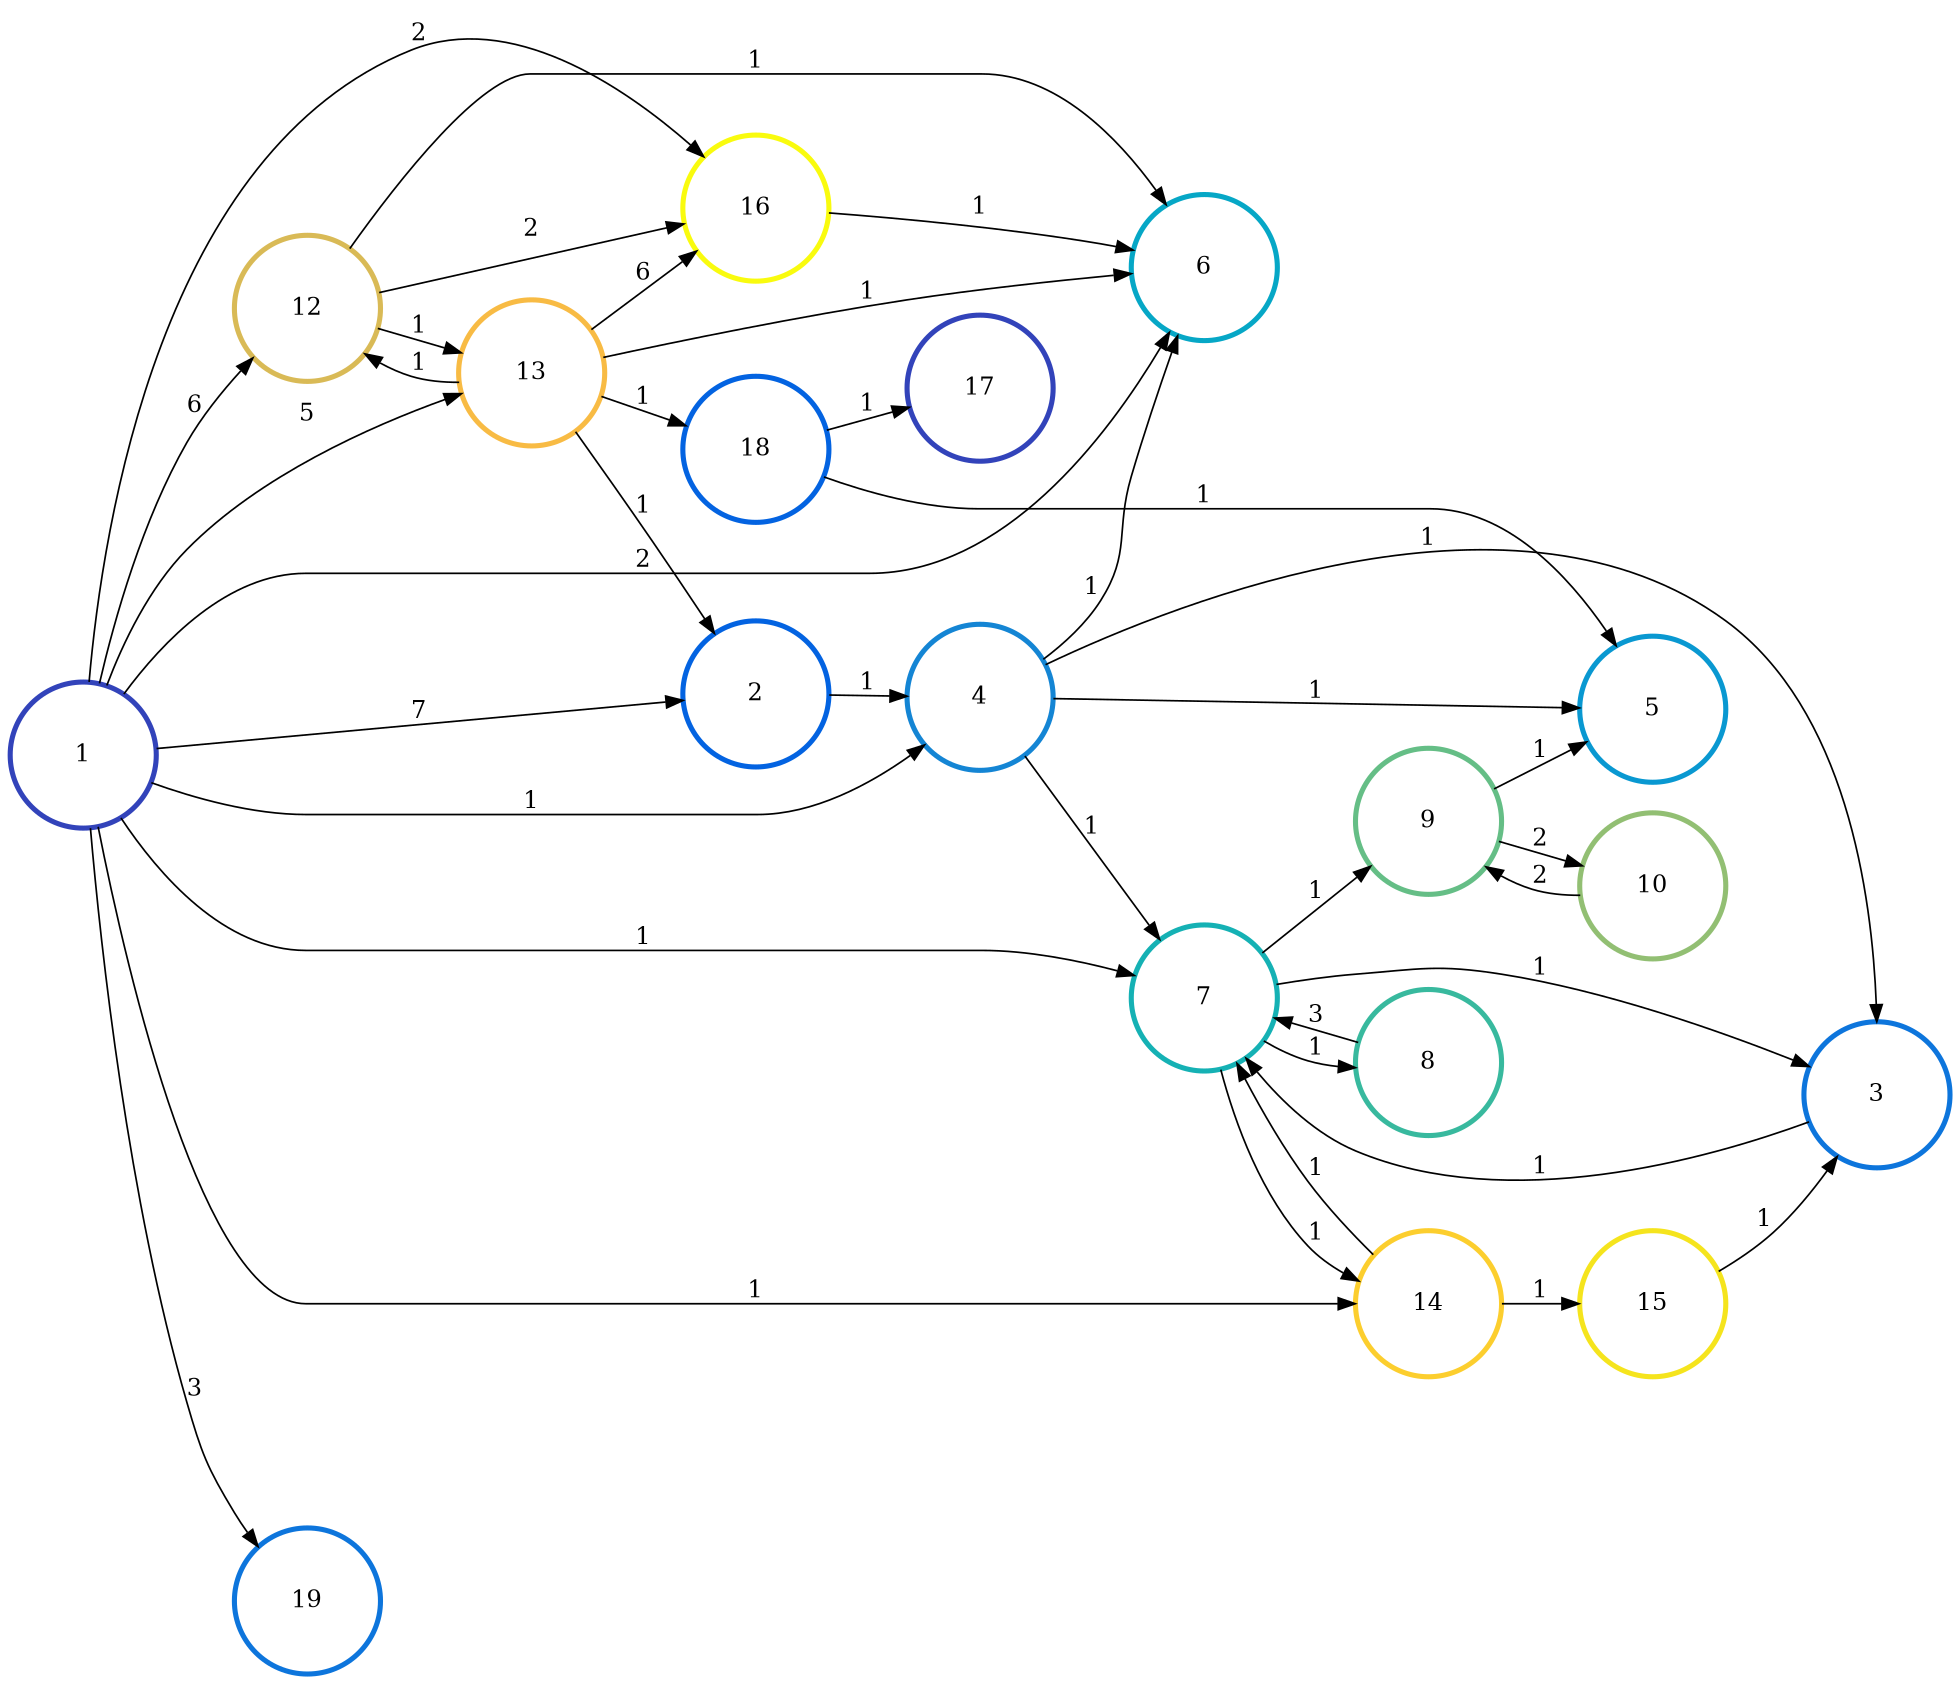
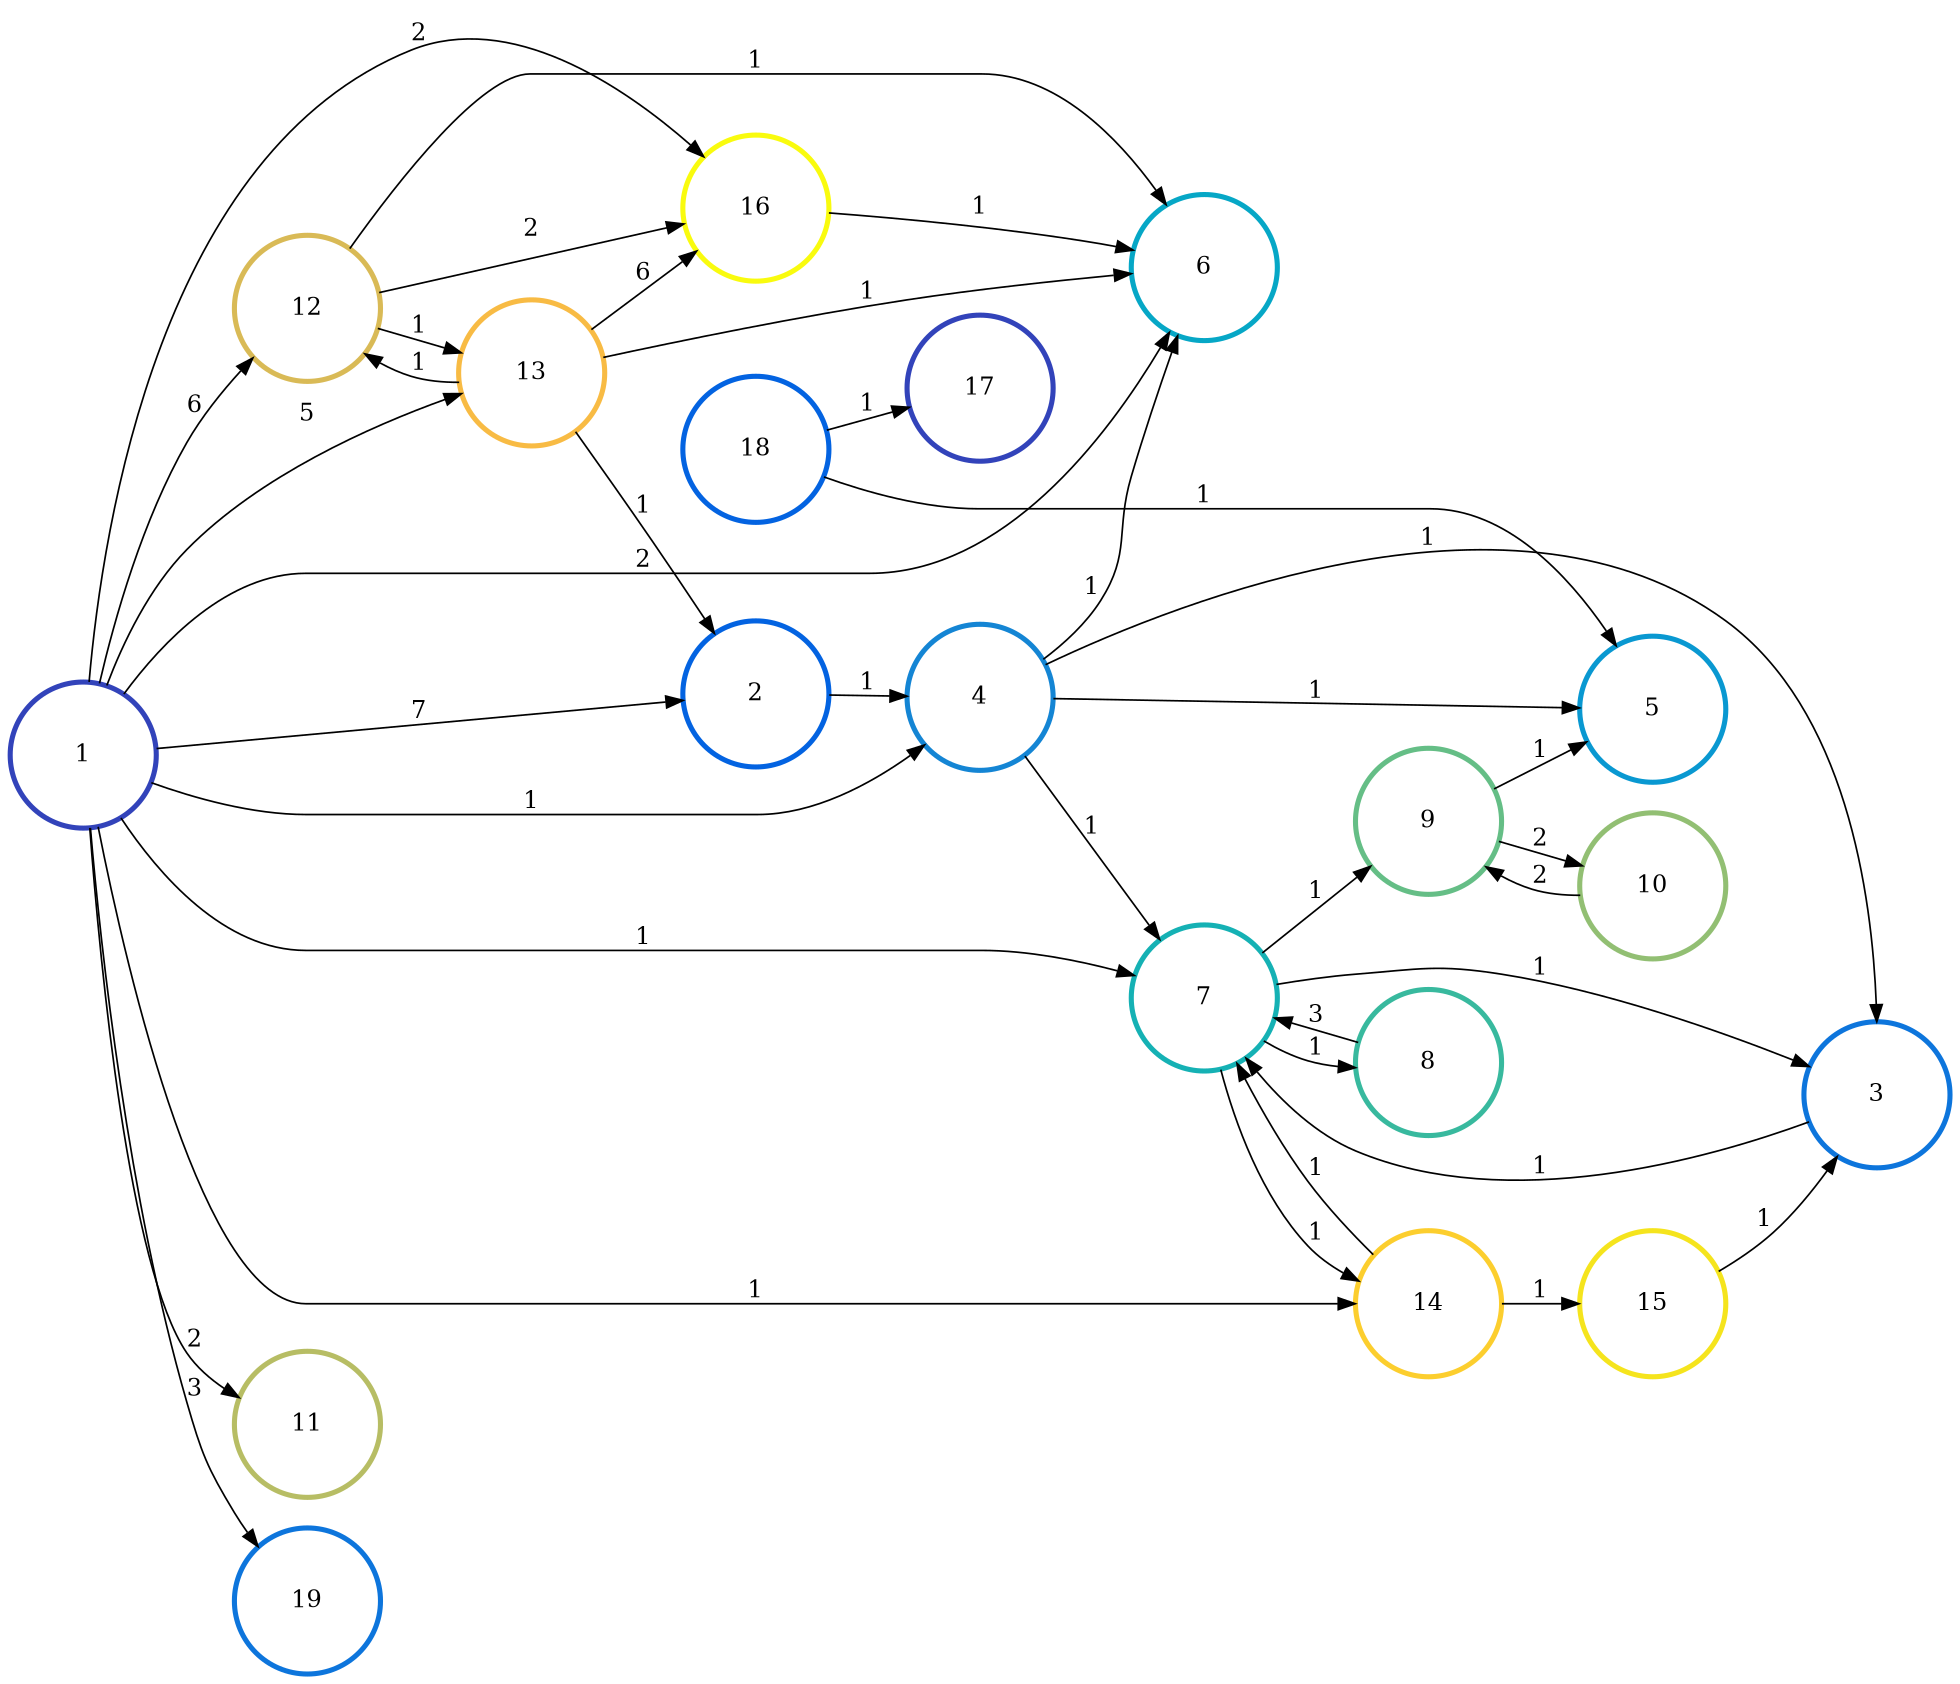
(636, 408) -> none
none -> (307, 1424)
